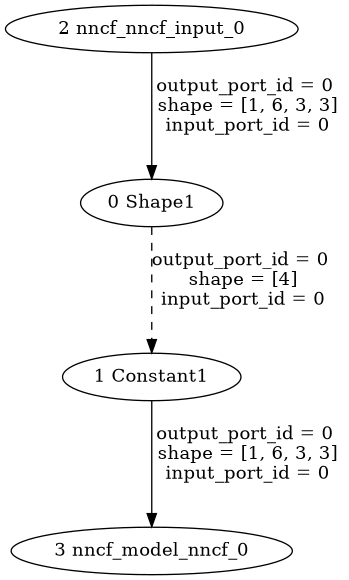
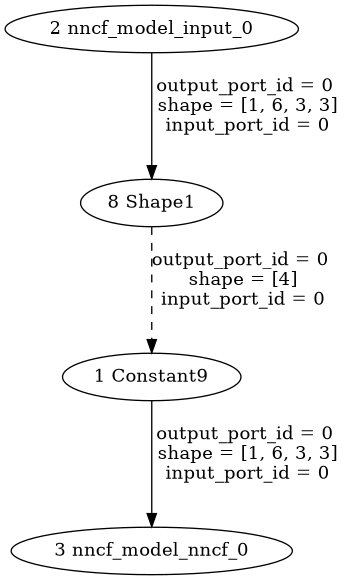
(152, 29) -> (152, 29)
(152, 203) -> (152, 203)
(152, 377) -> (152, 377)
